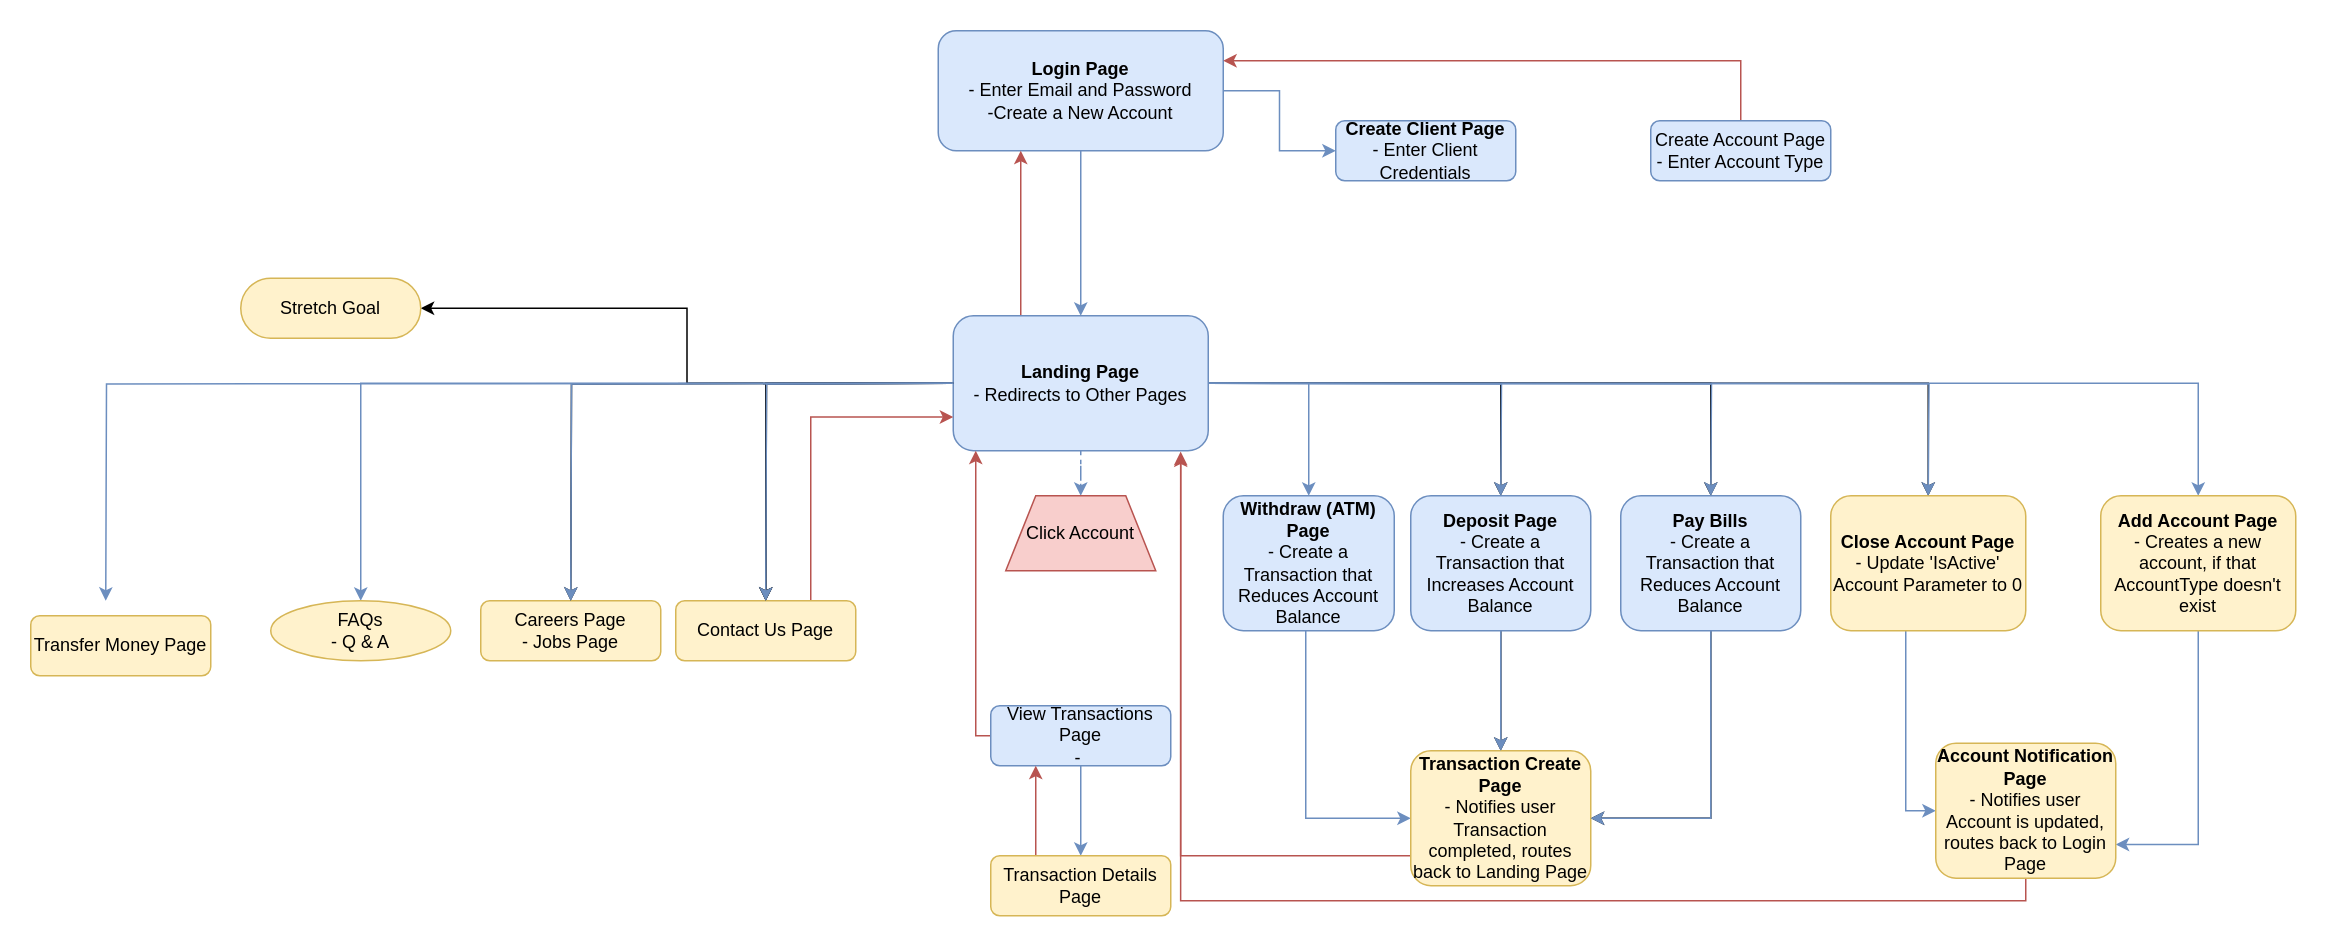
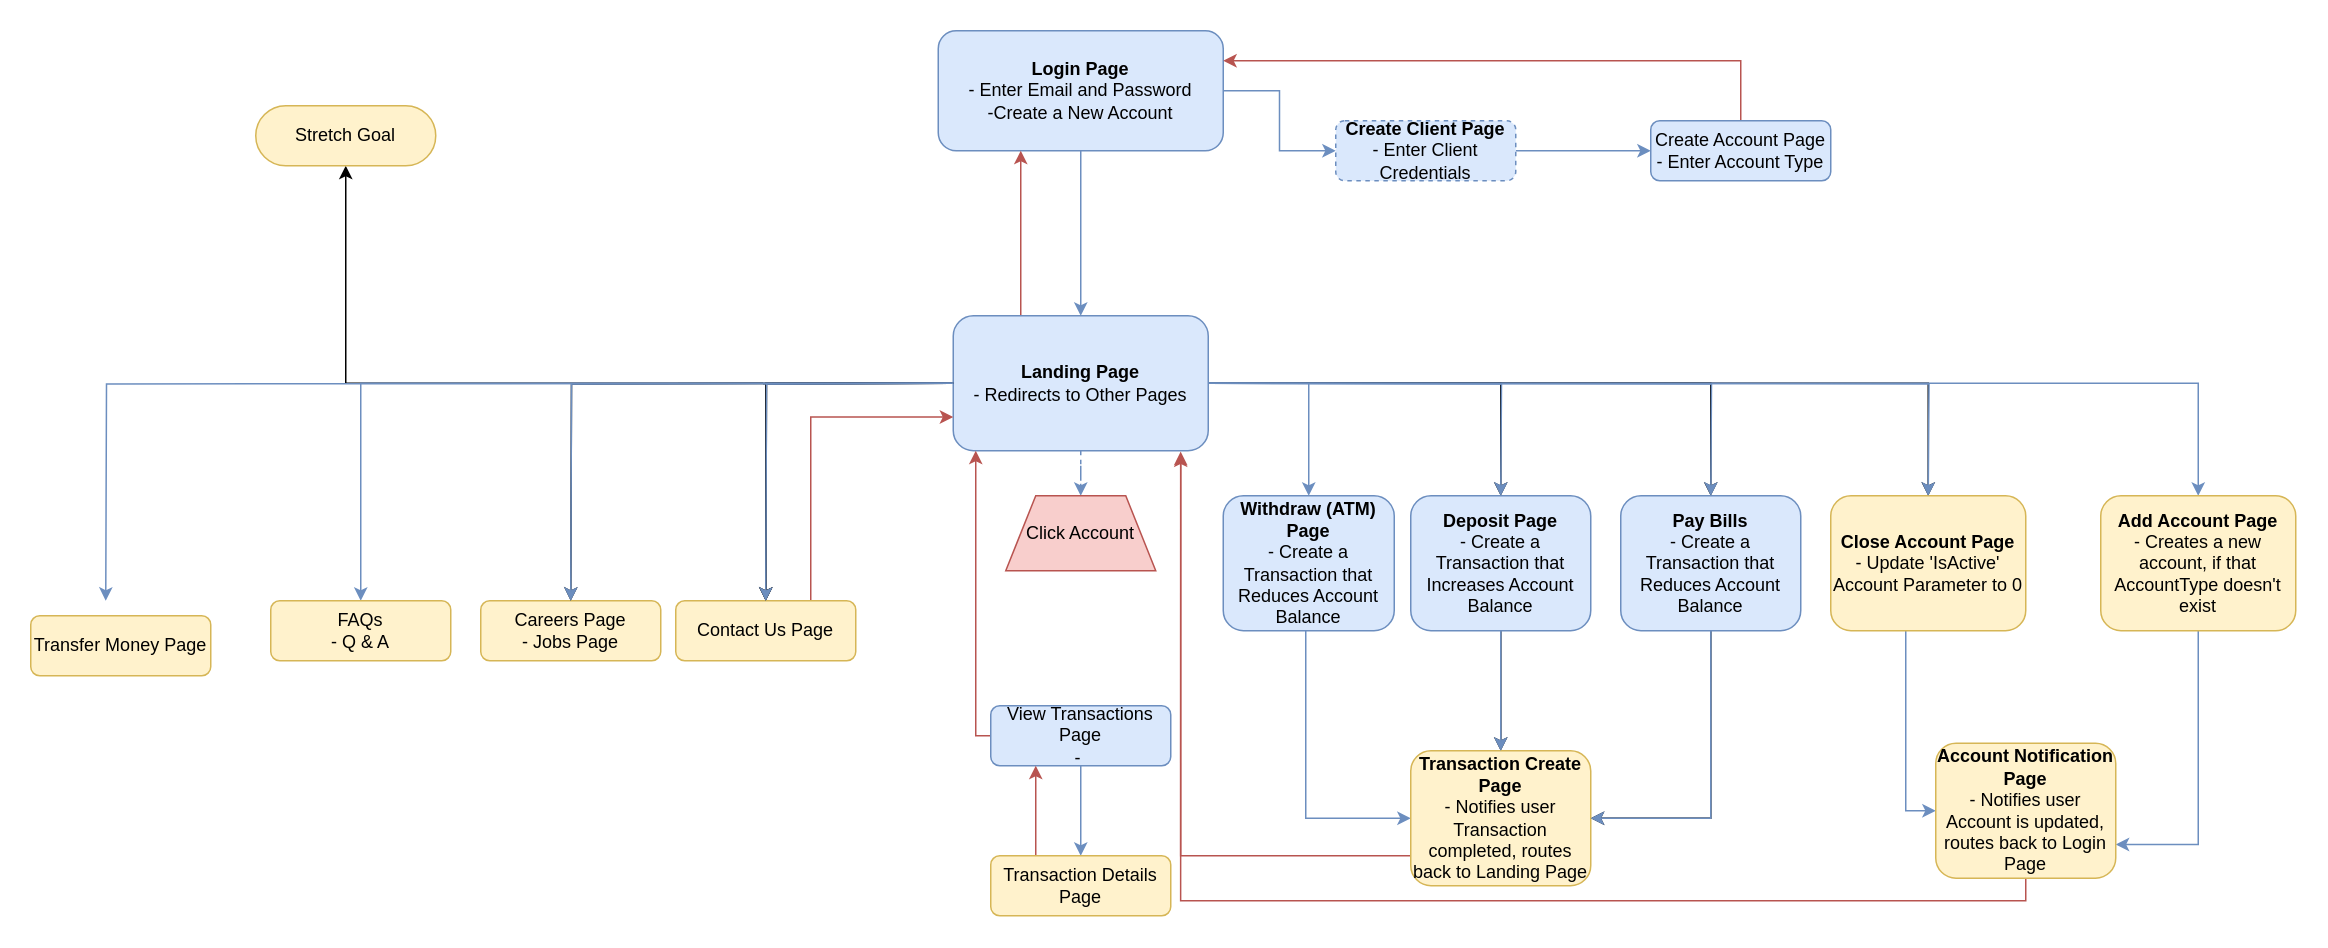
(1426, 151) -> (1426, 151)
none -> (1578, 151)
(331, 308) -> (346, 136)
(361, 631) -> (361, 631)
